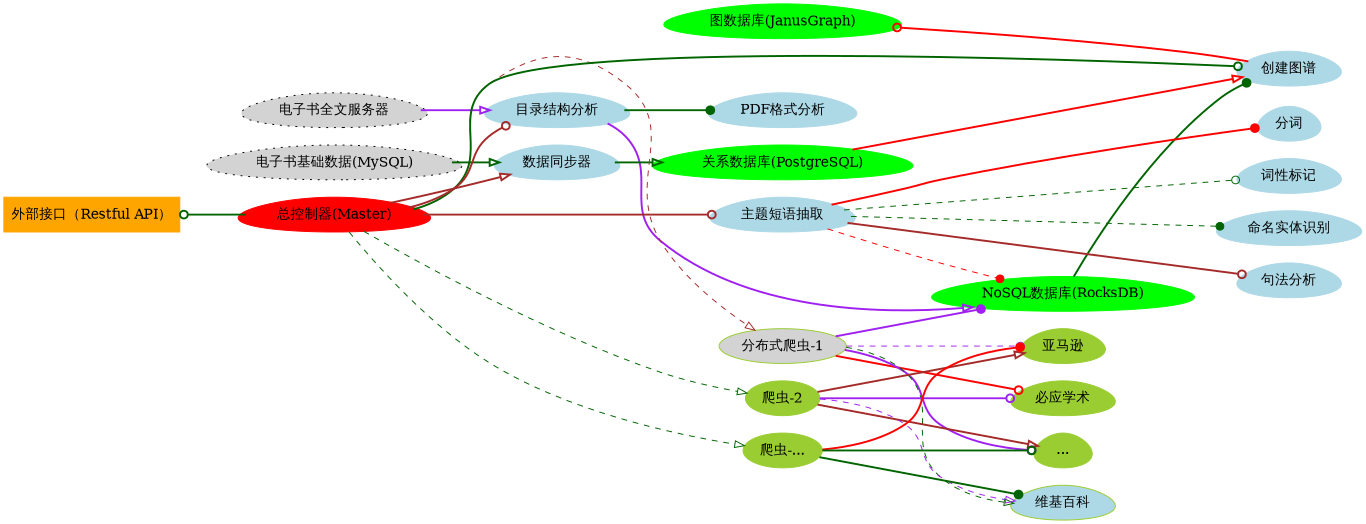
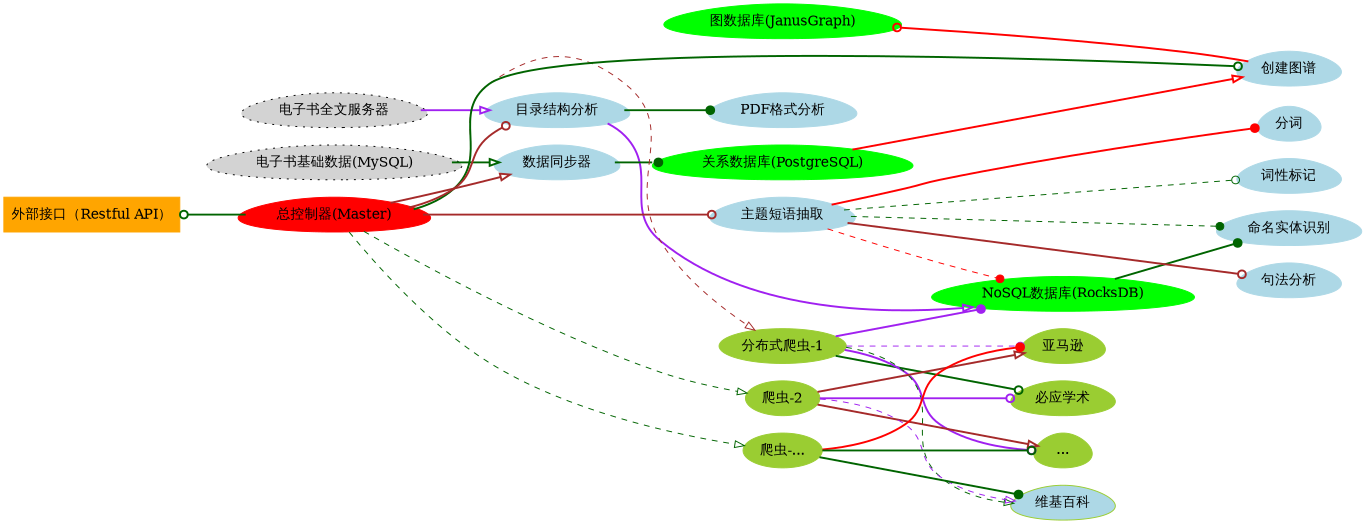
(633, 162) -> (633, 162)
(1148, 170) -> (1180, 260)
(783, 346) -> (783, 346)
(948, 377) -> (948, 377)
